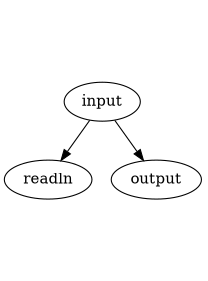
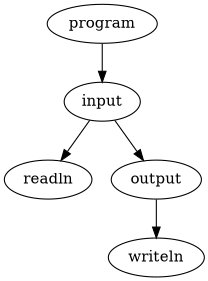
none -> (102, 24)
none -> (156, 258)
